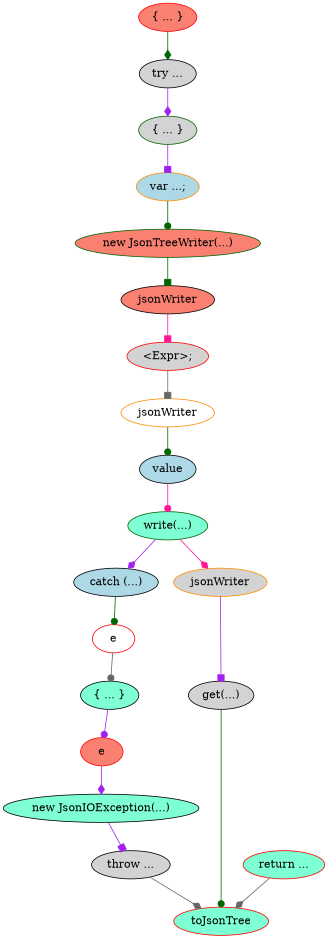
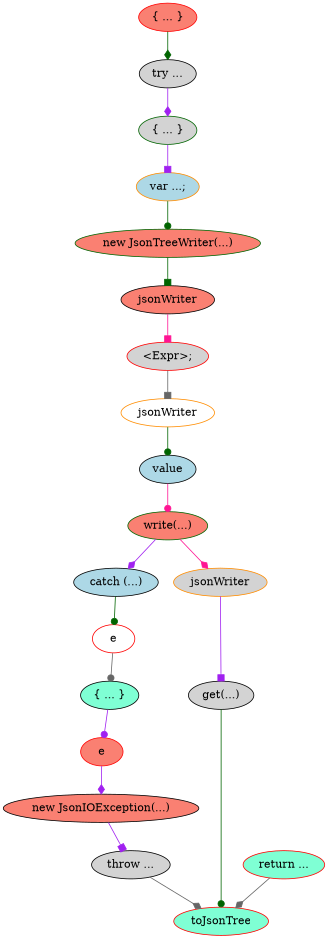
(168, 526) -> (168, 526)
(101, 808) -> (101, 808)
